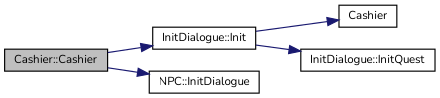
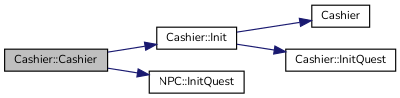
(204, 38) -> (197, 38)
(368, 60) -> (341, 60)
(204, 82) -> (197, 82)
